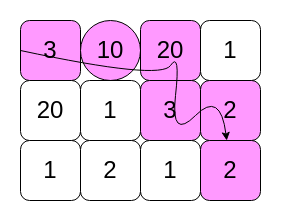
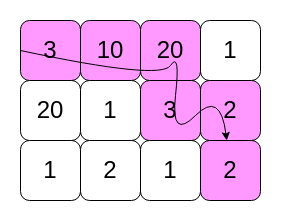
(111, 51) -> (111, 51)
